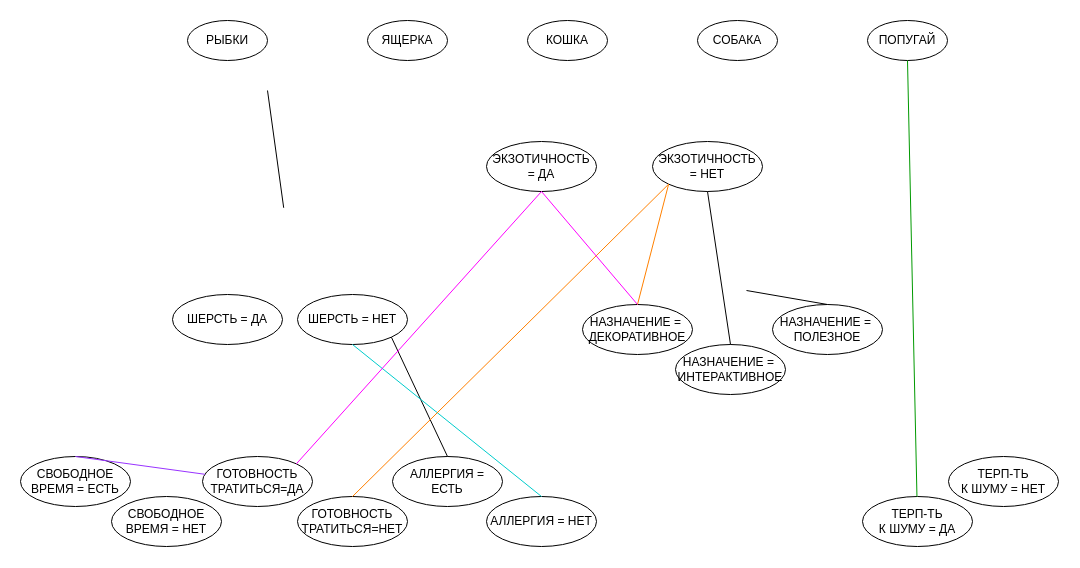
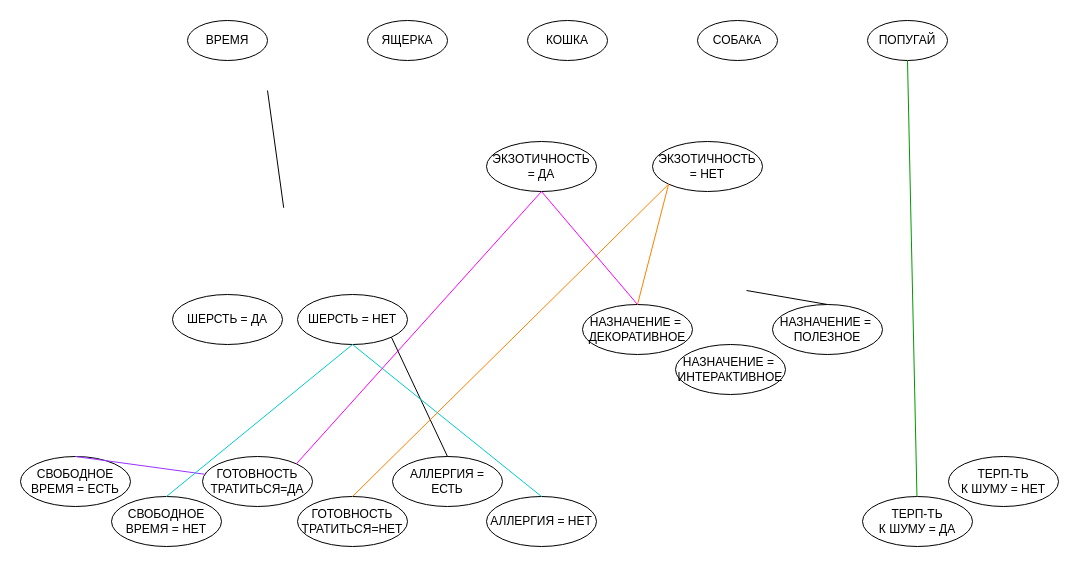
(228, 41) -> (228, 41)
(719, 268) -> none
none -> (259, 421)
